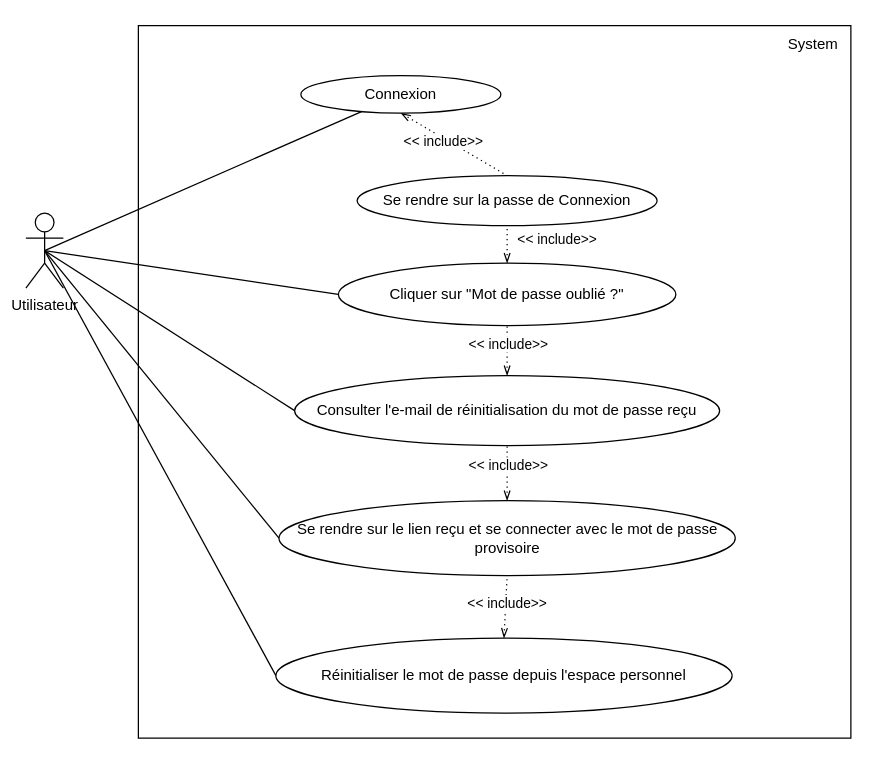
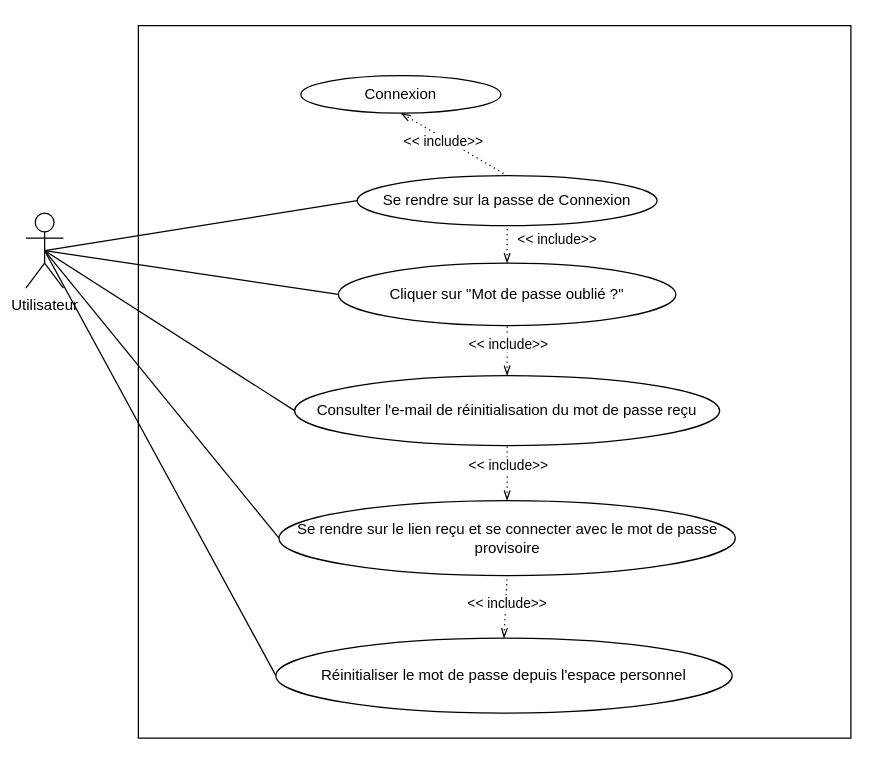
(813, 44) -> none
(212, 177) -> (205, 225)
